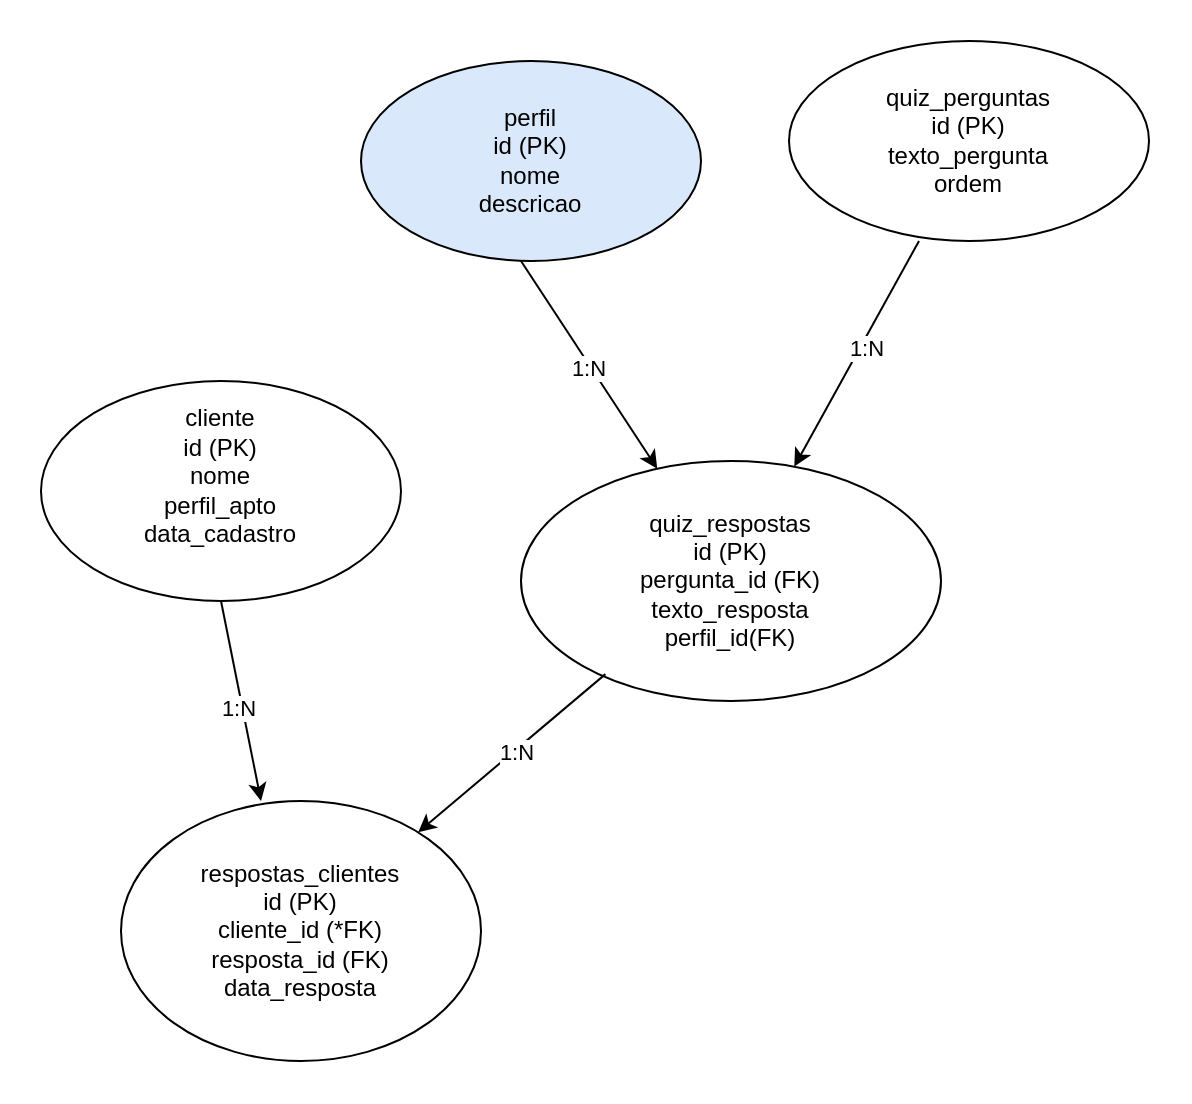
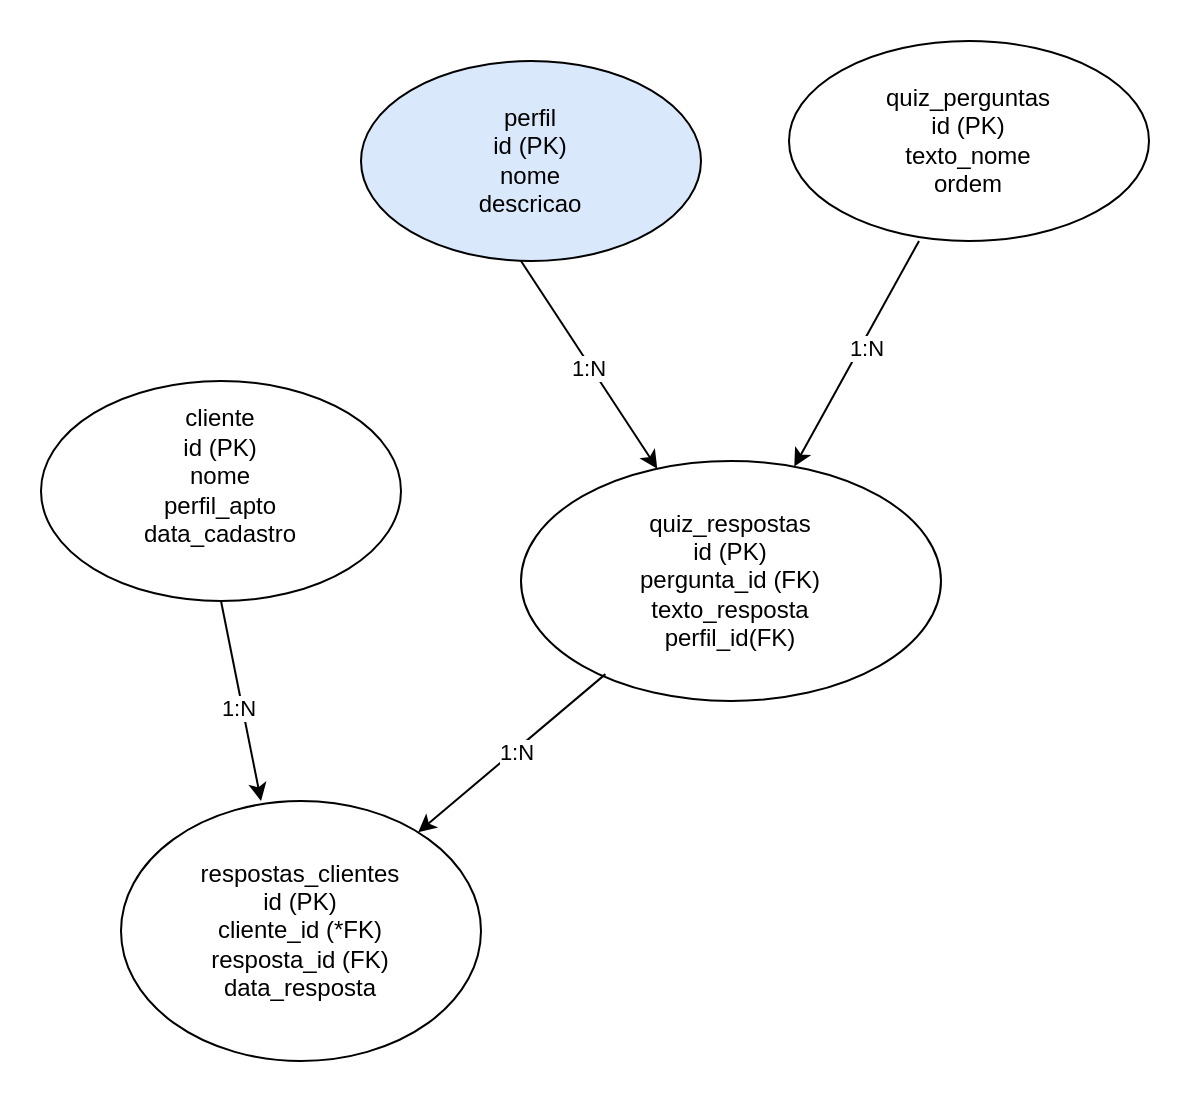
(969, 141) -> (969, 141)
